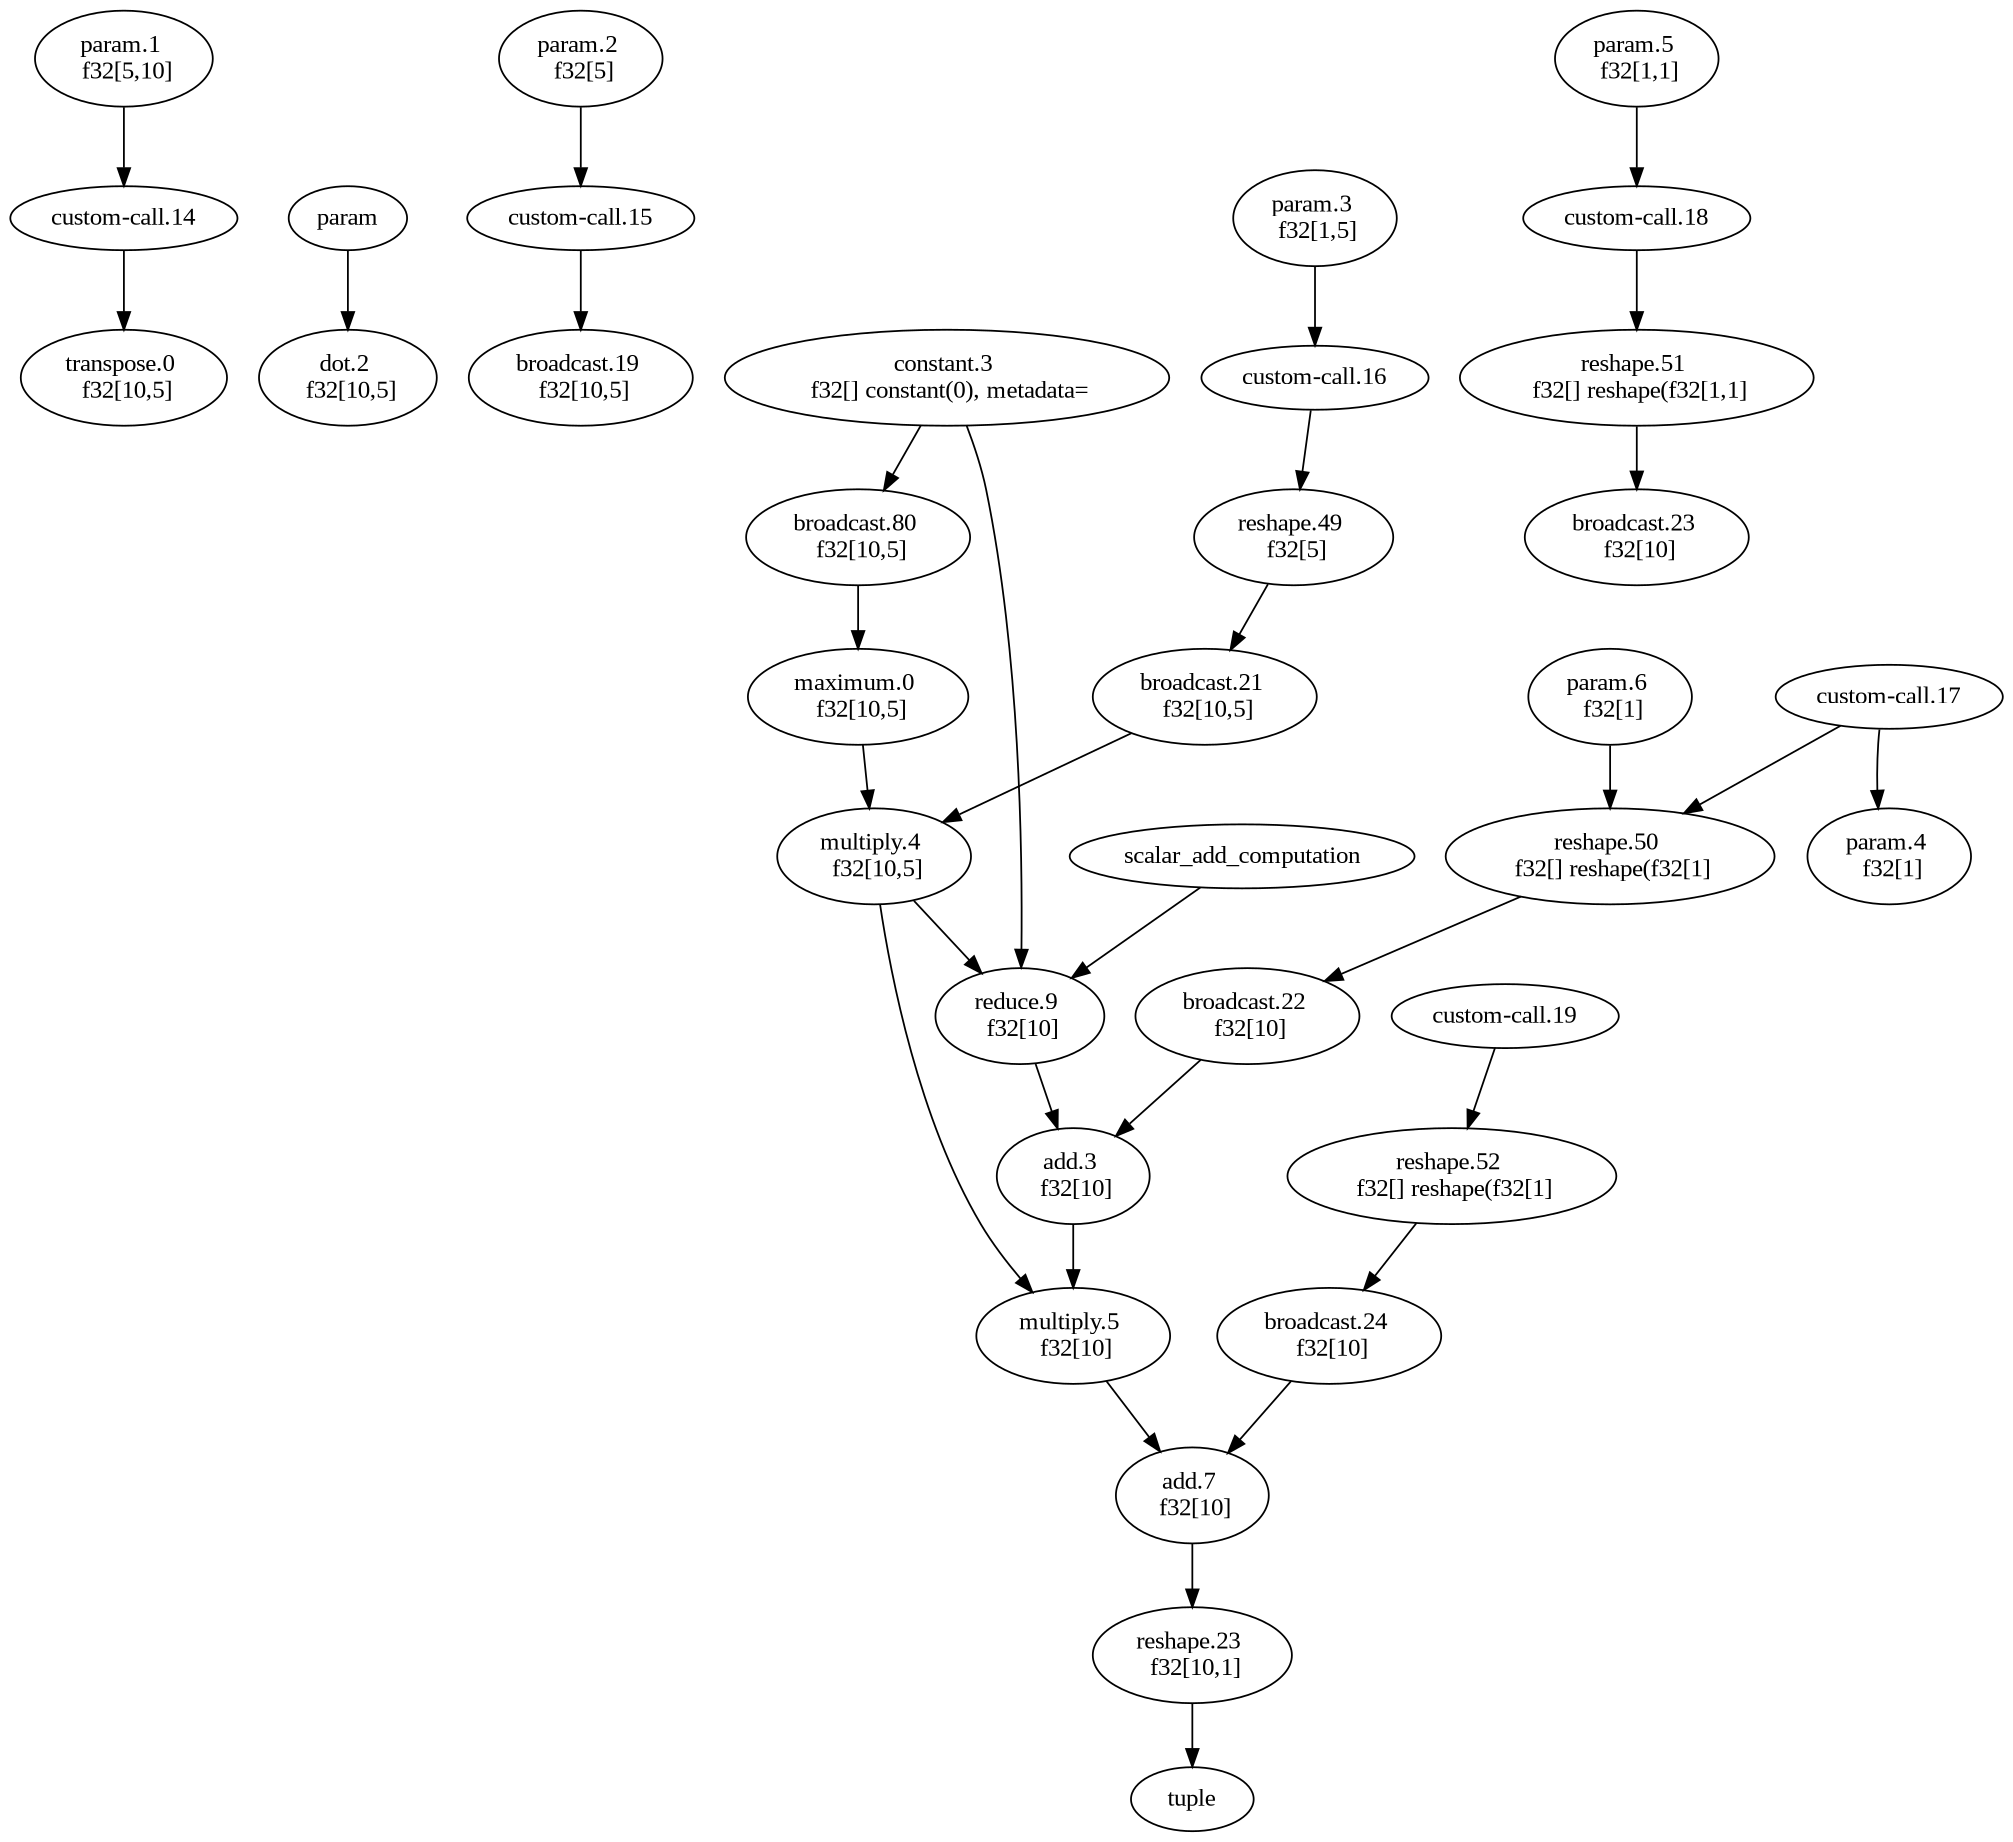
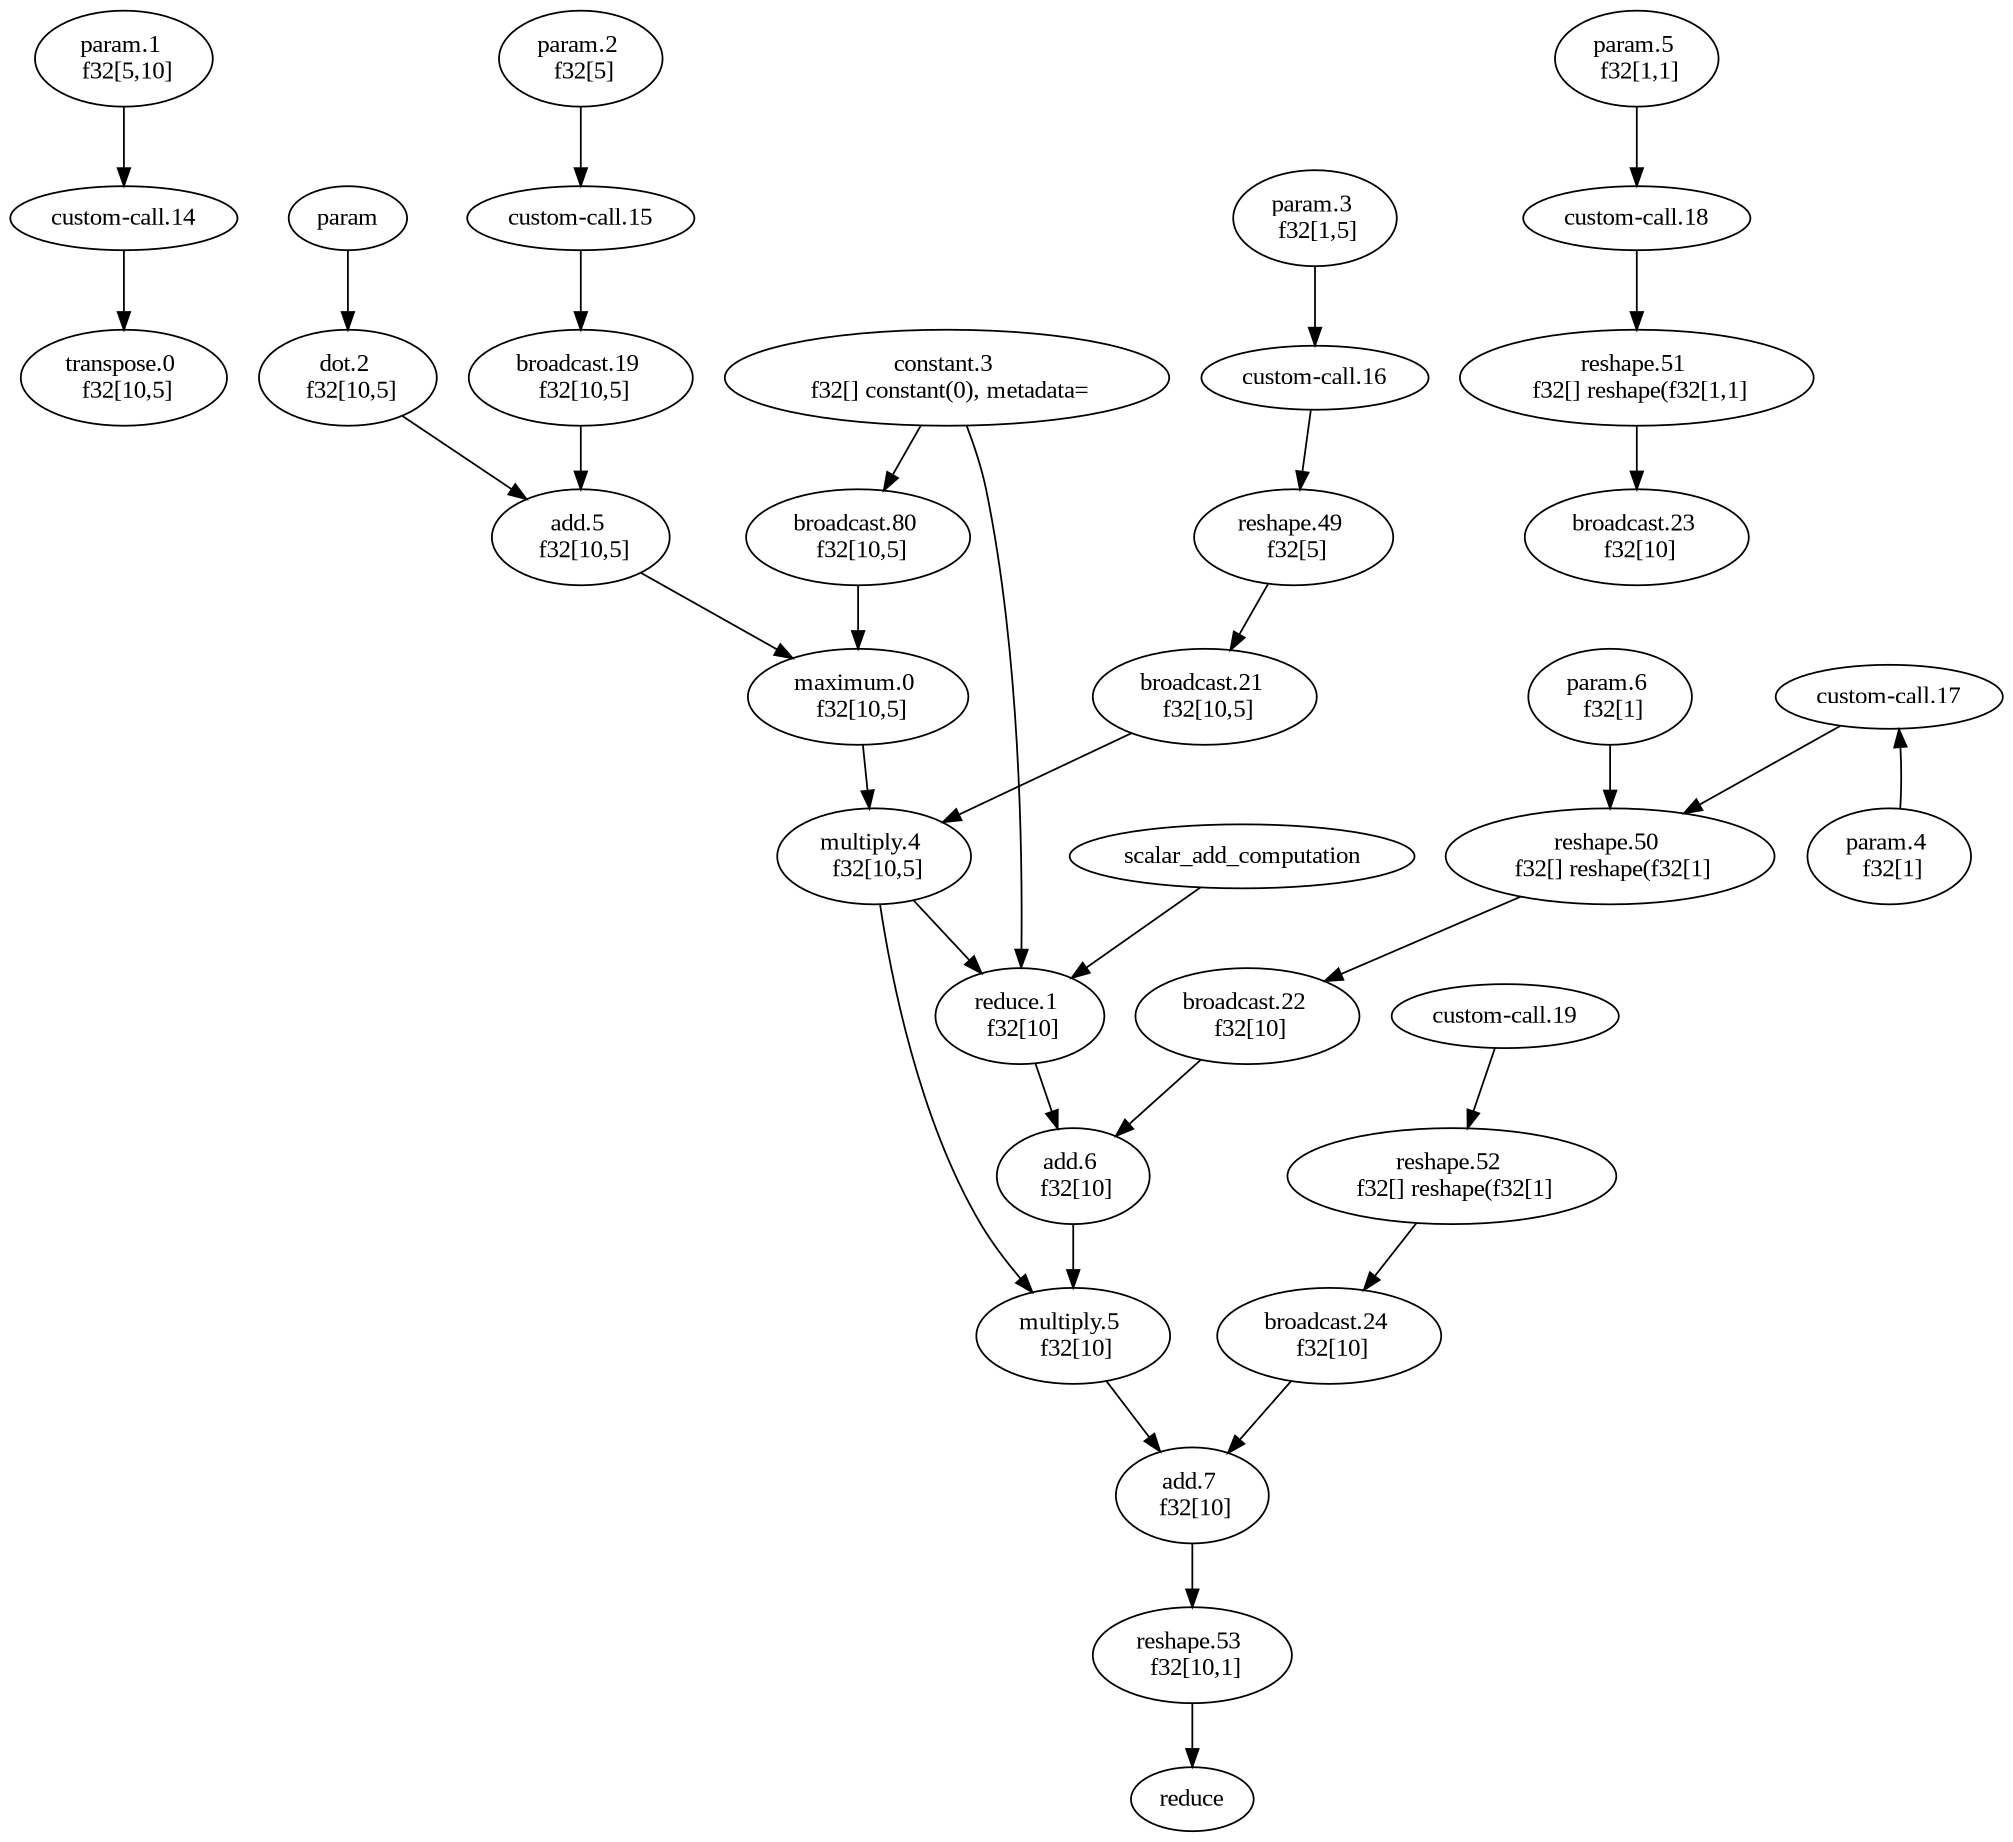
none -> (581, 537)
(1877, 760) -> (1901, 778)
(1020, 1016) -> (1020, 1016)
(1073, 1176) -> (1073, 1176)
(1192, 1655) -> (1192, 1655)
(1192, 1799) -> (1192, 1799)
